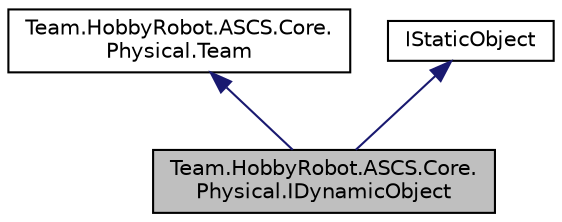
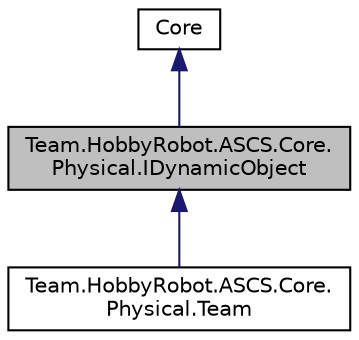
(471, 41) -> (179, 29)
(260, 119) -> (179, 239)
